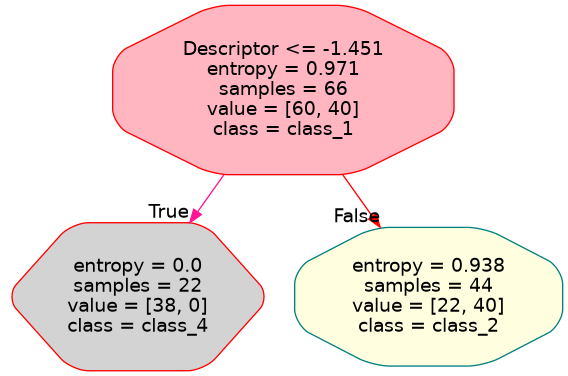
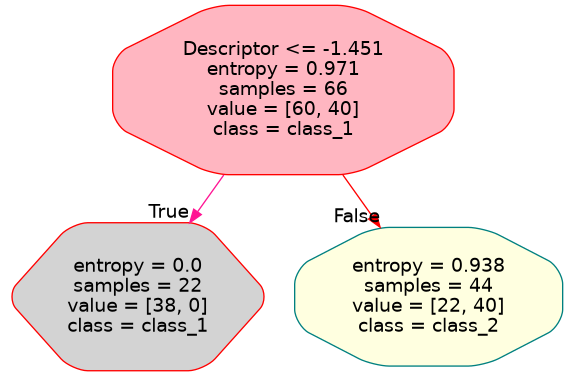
(138, 297) -> (138, 297)
